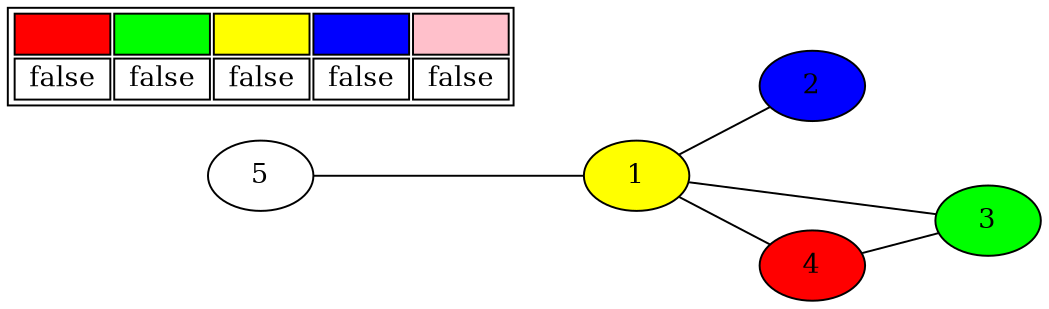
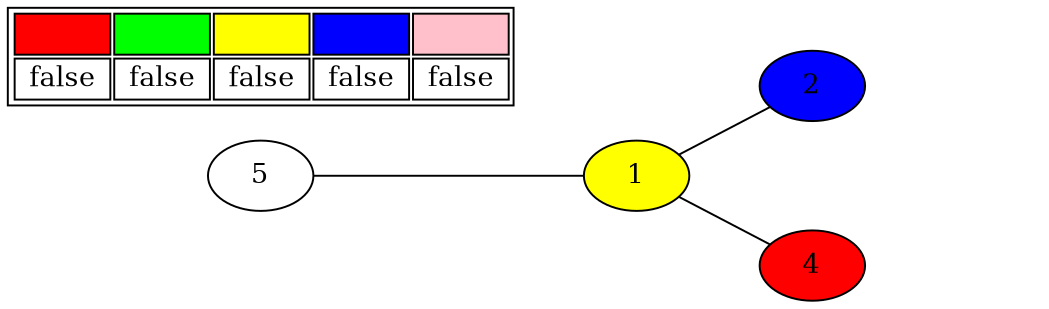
(988, 221) -> none
